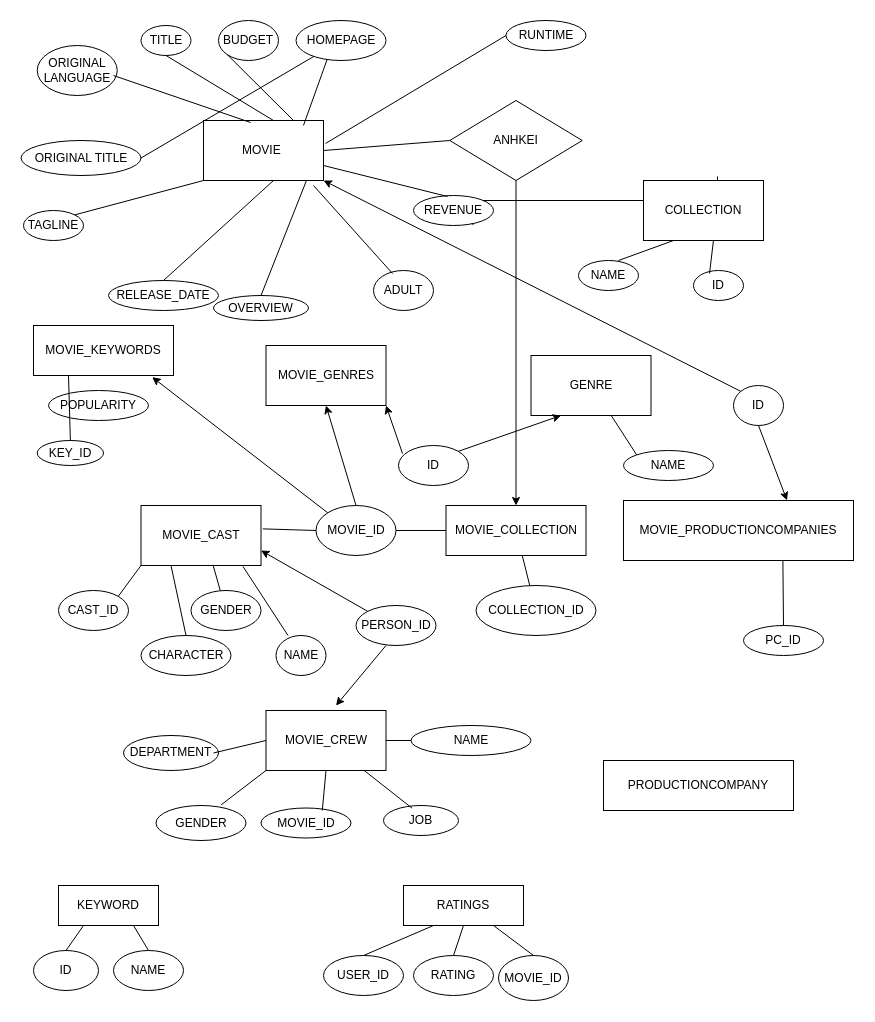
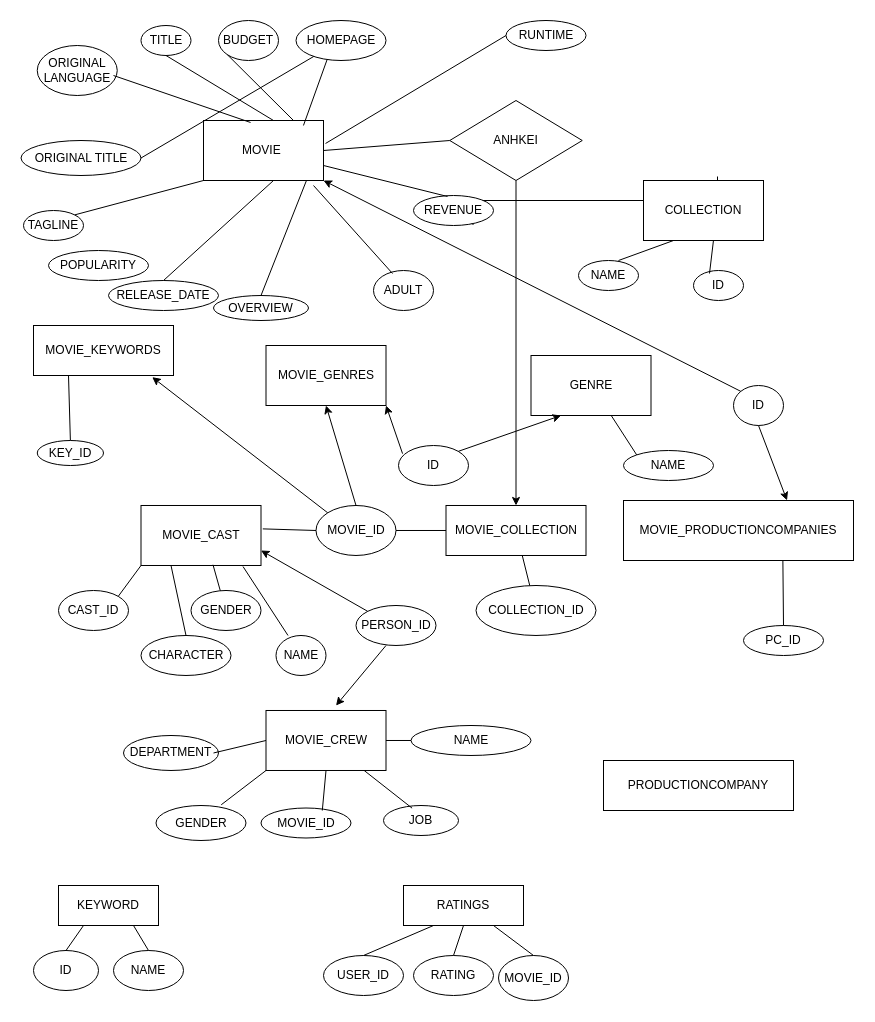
(99, 406) -> (99, 266)
